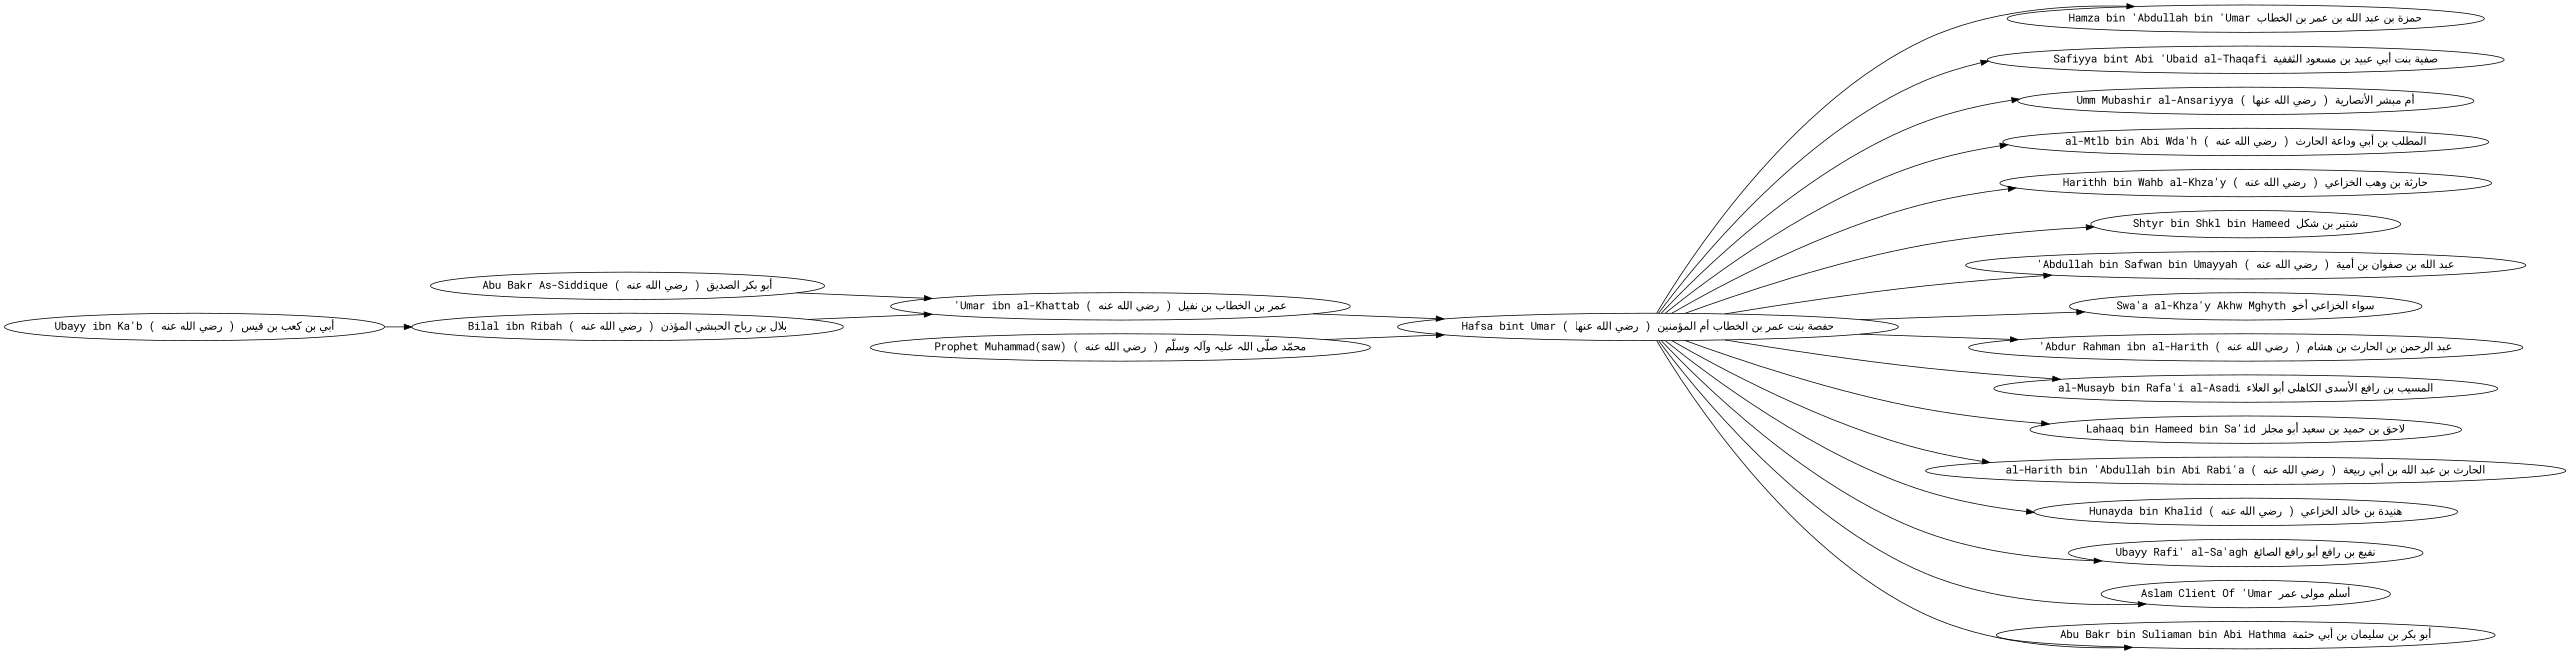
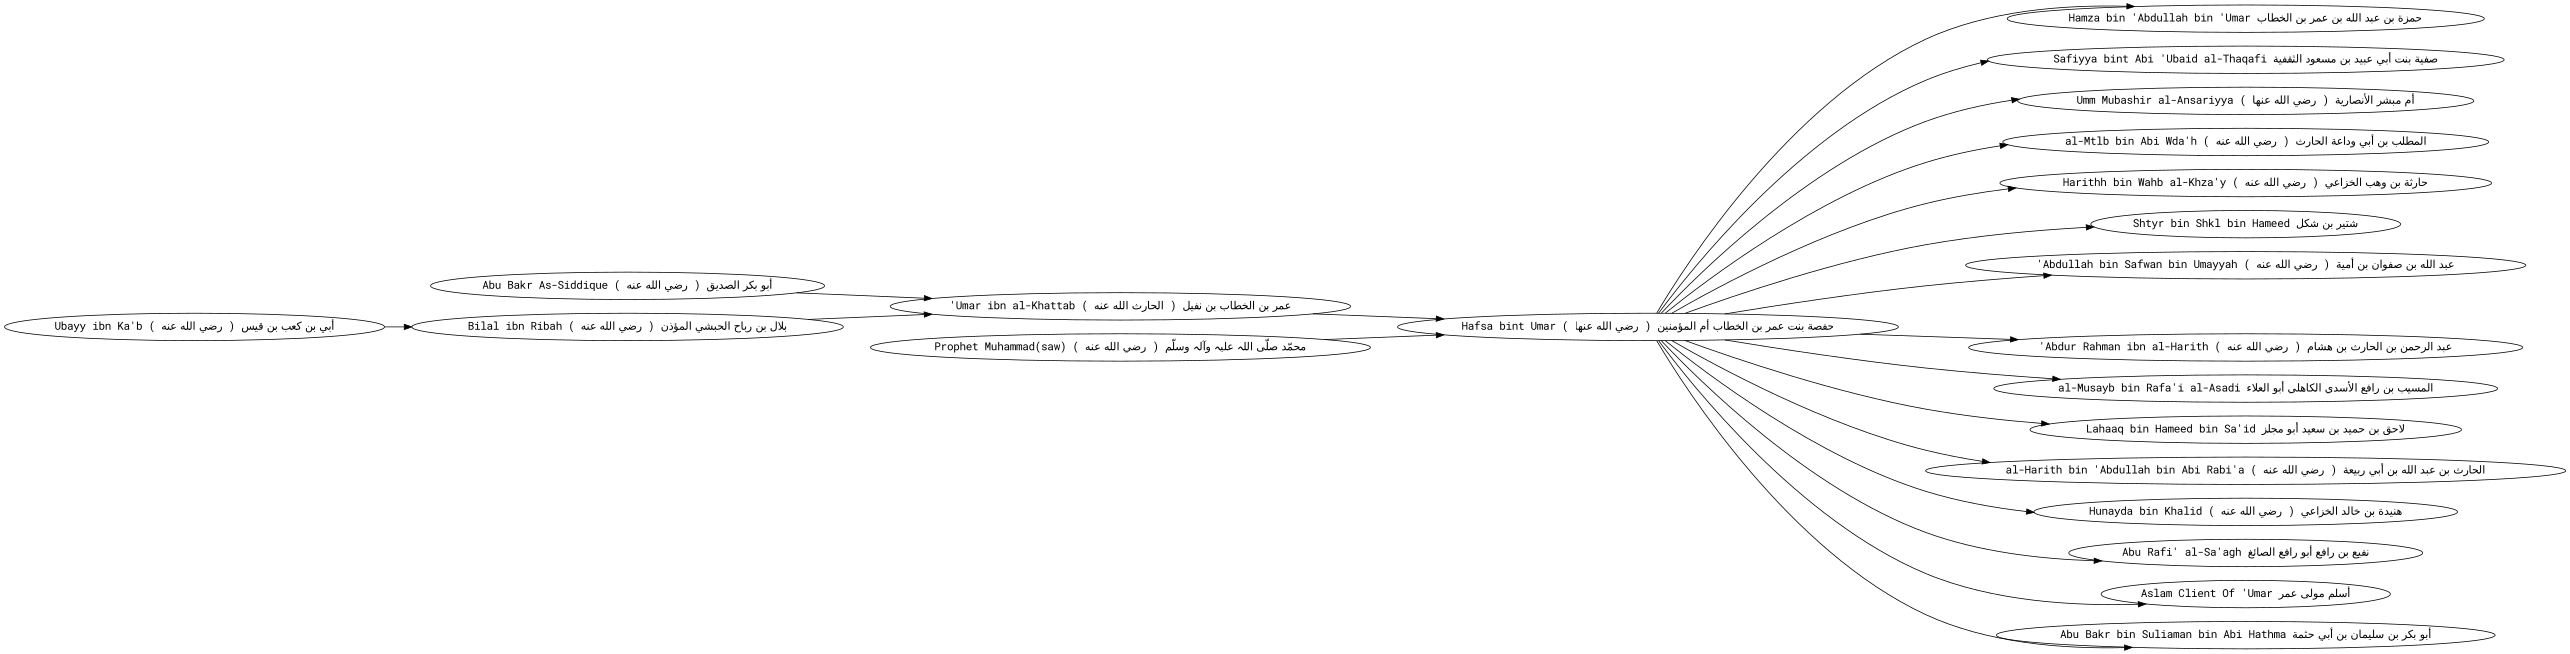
(1120, 306) -> (1120, 306)
(2246, 306) -> none
(2246, 553) -> (2246, 553)
